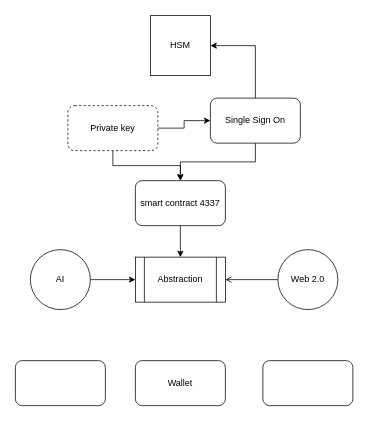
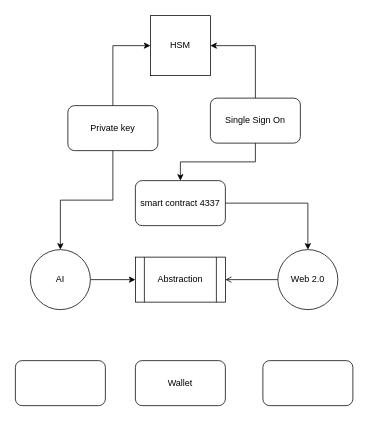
(193, 120) -> (128, 45)
(113, 128) -> (113, 128)
(144, 165) -> (60, 221)
(180, 239) -> (307, 203)
